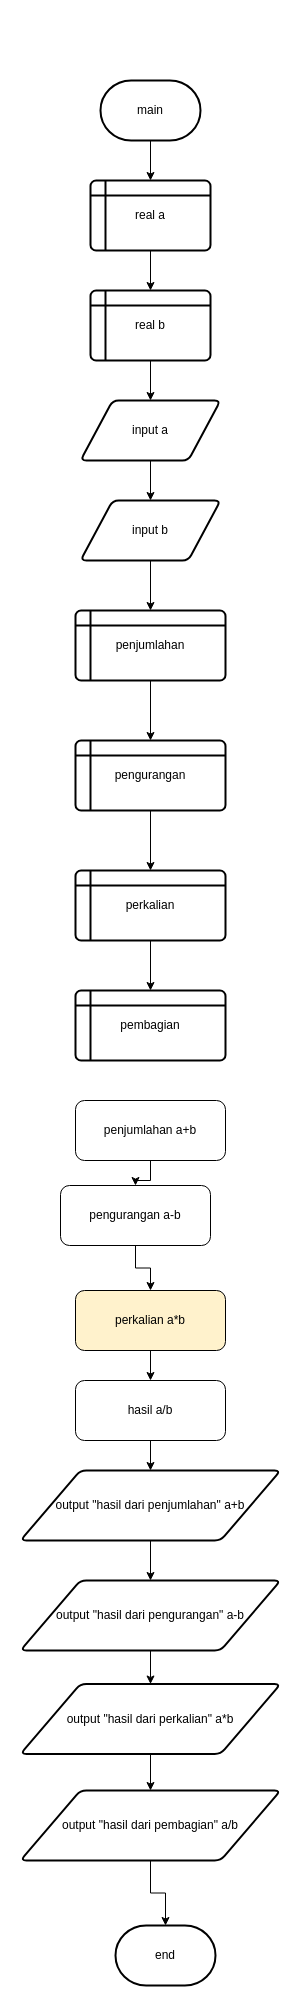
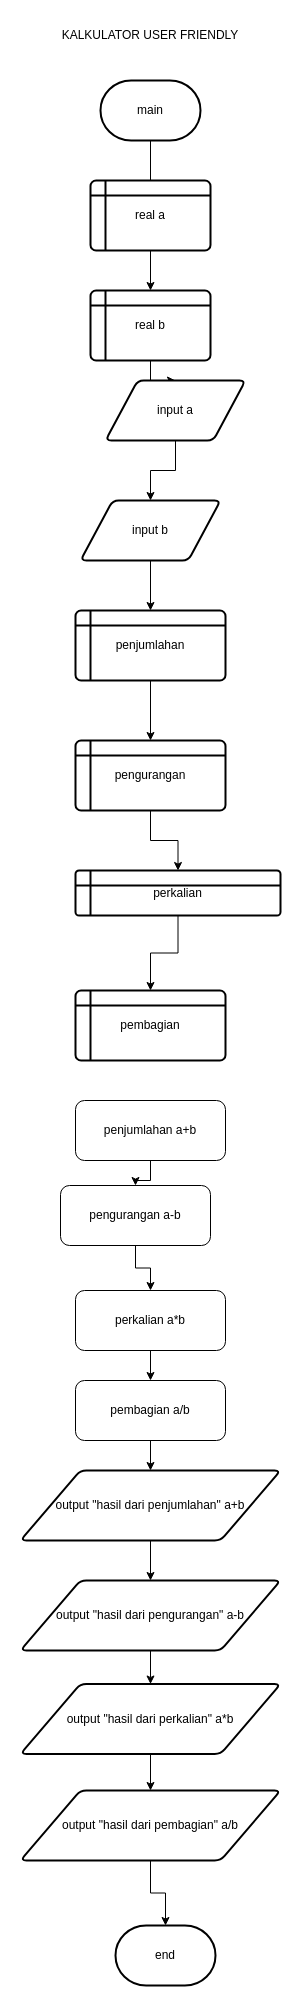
none -> (151, 36)
(151, 172) -> (151, 175)
(151, 431) -> (176, 411)
(151, 906) -> (178, 893)
(151, 1321) -> (151, 1321)
(151, 1411) -> (151, 1411)
